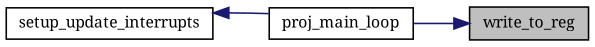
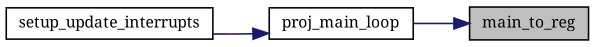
(249, 13) -> (233, 34)
(529, 23) -> (529, 23)
